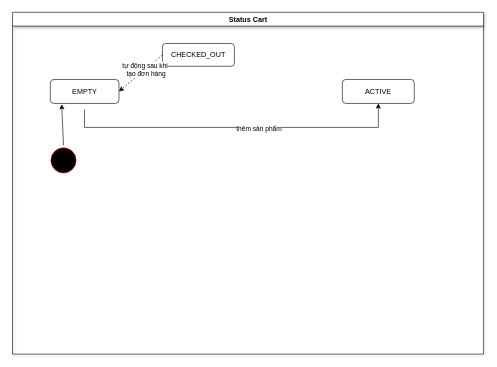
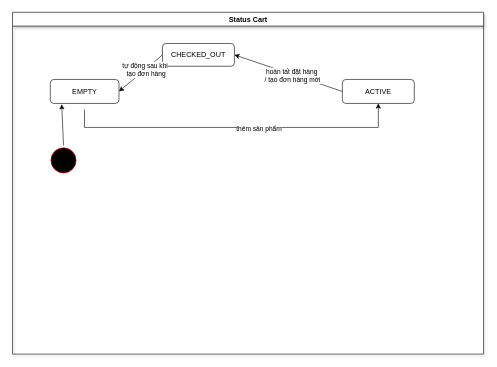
(158, 59) -> (158, 59)
none -> (290, 74)
